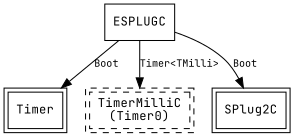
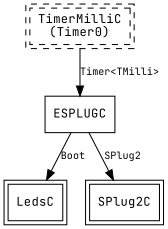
(140, 59) -> (80, 67)
(246, 64) -> (123, 156)
(35, 110) -> (35, 203)
